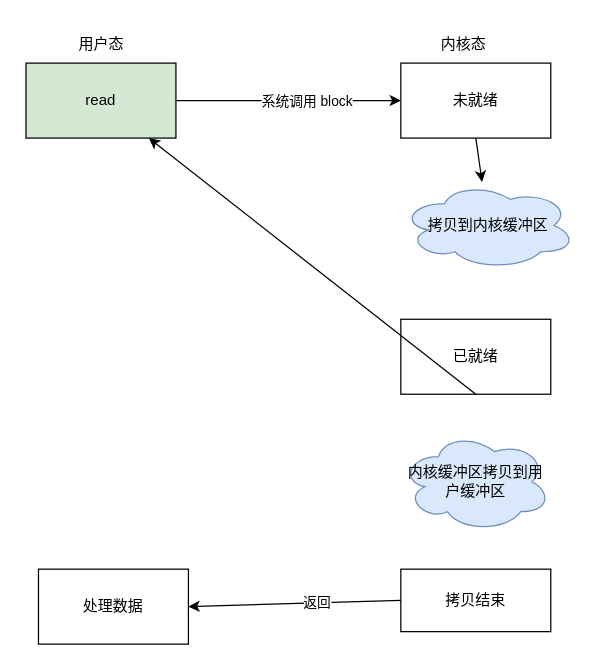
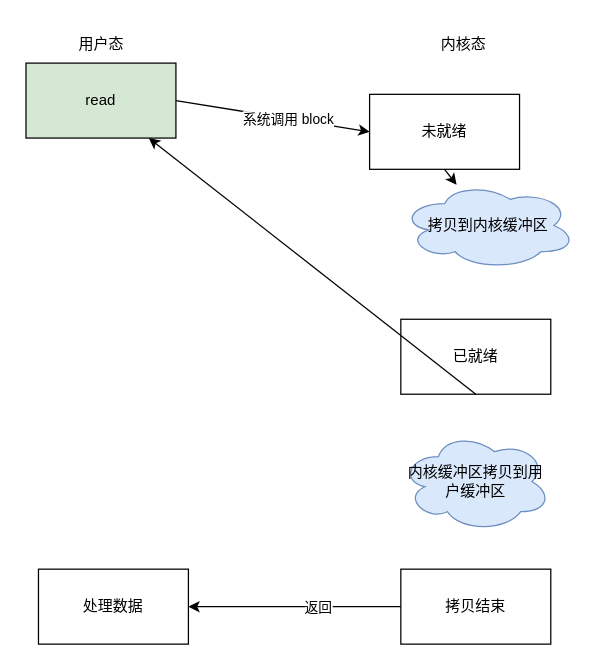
(476, 101) -> (444, 132)
(476, 601) -> (476, 607)
